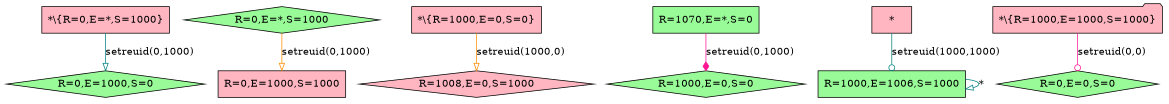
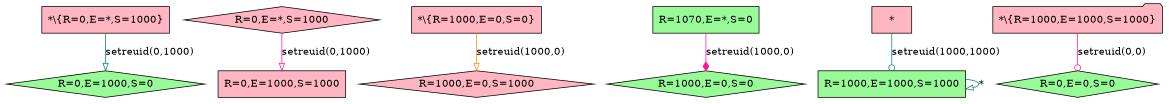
(282, 20) -> (282, 20)
(282, 48) -> (282, 48)
(750, 52) -> (750, 52)
(477, 84) -> (477, 84)
(892, 84) -> (892, 84)
